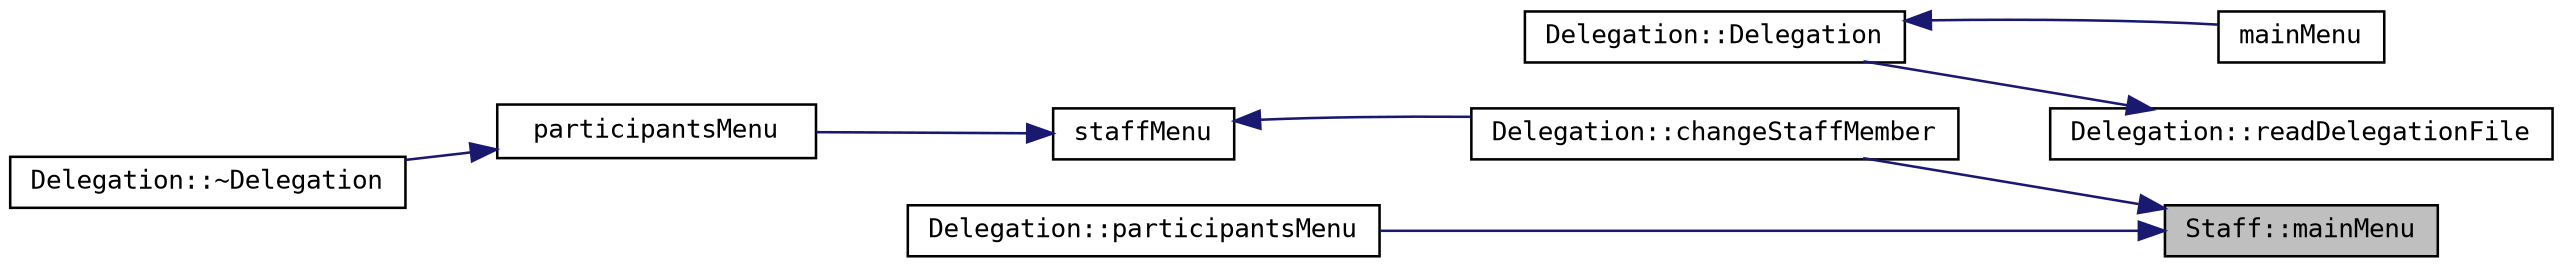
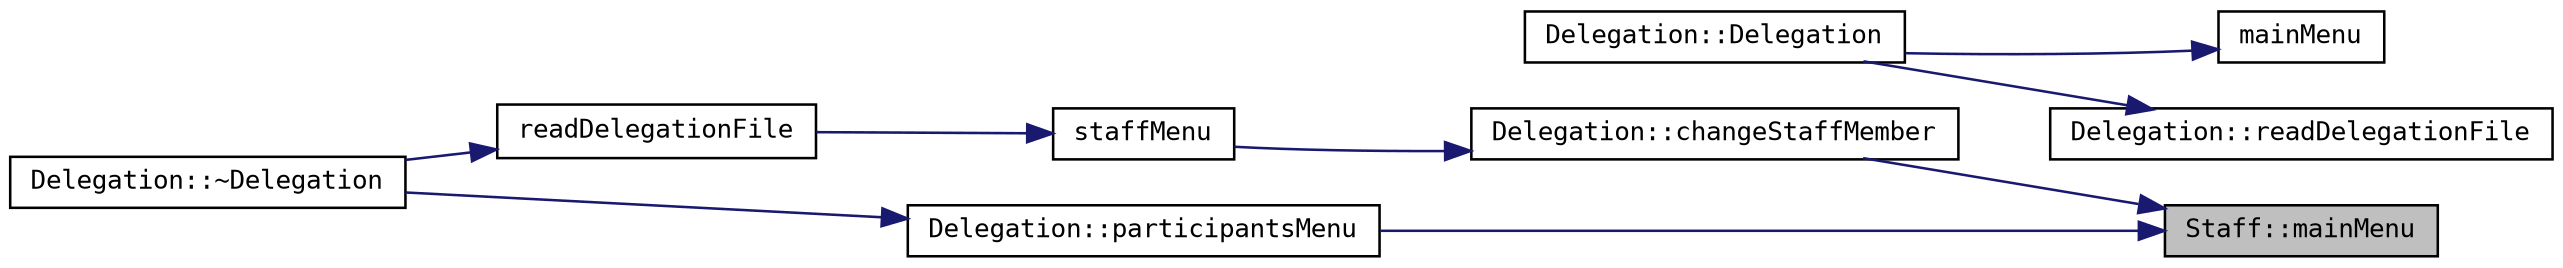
(2075, 20) -> (2049, 54)
(1365, 117) -> (1340, 150)
(657, 131) -> (657, 131)
none -> (644, 205)
